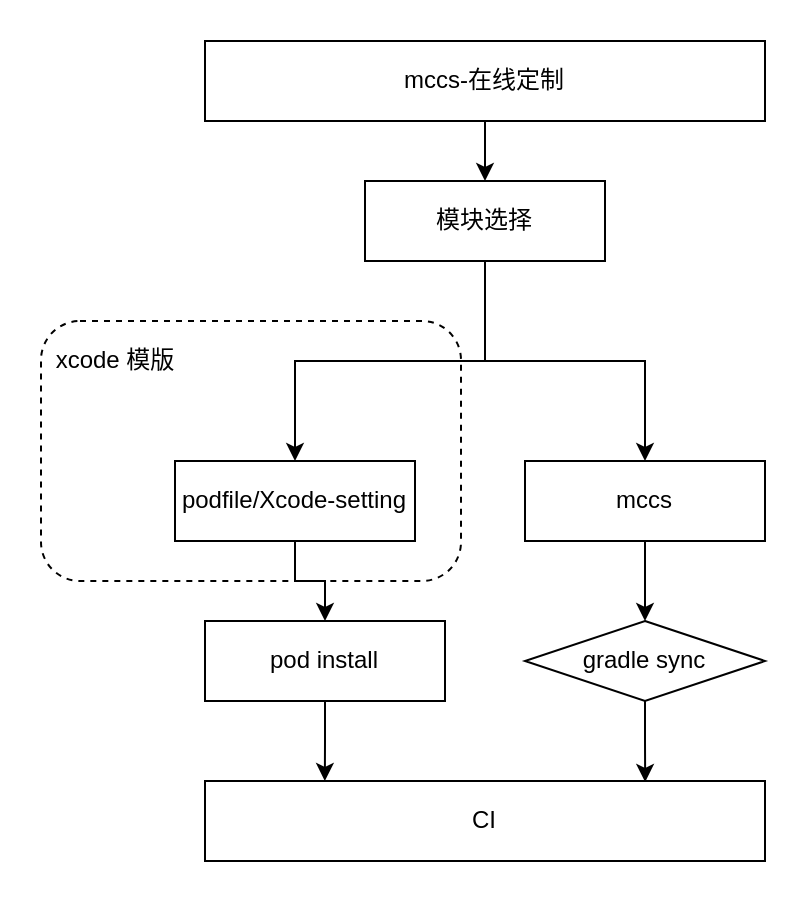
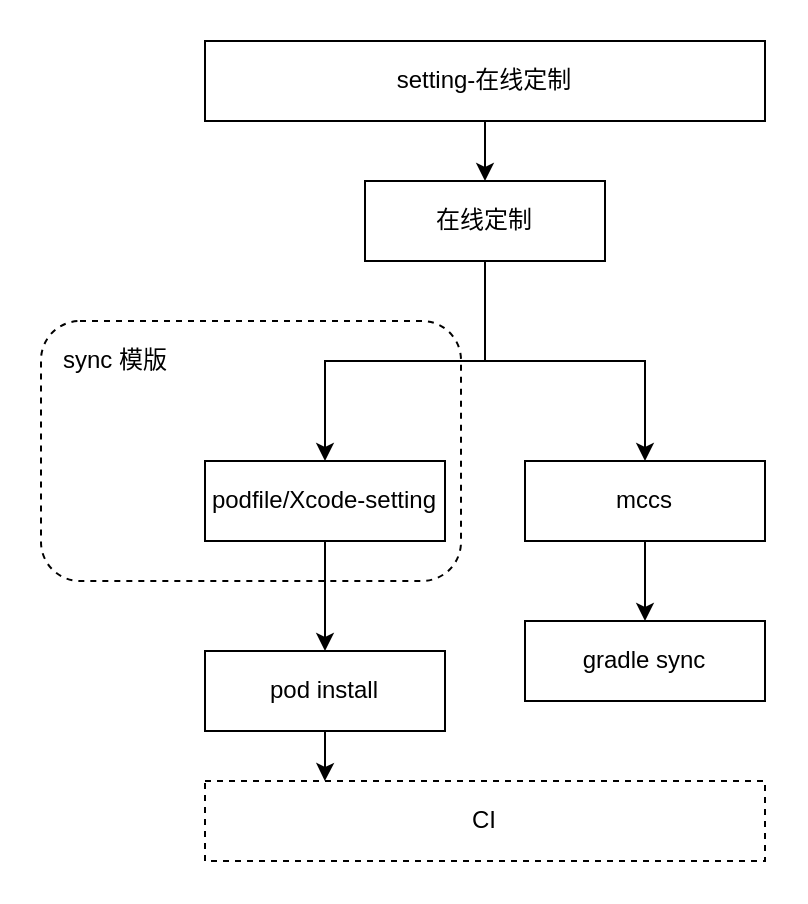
(485, 81) -> (485, 81)
(485, 221) -> (485, 221)
(116, 361) -> (116, 361)
(295, 501) -> (325, 501)
(325, 661) -> (325, 691)
(645, 661) -> (645, 661)
(645, 735) -> none
(485, 821) -> (485, 821)
